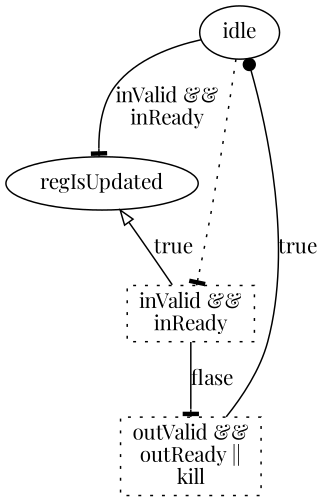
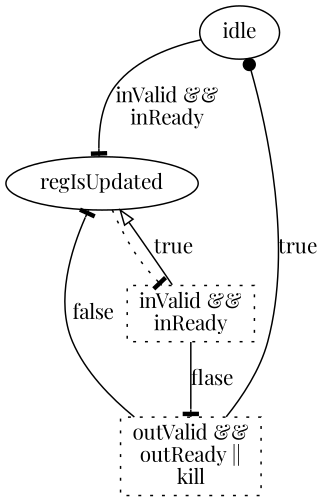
(219, 169) -> (131, 247)
none -> (68, 327)
